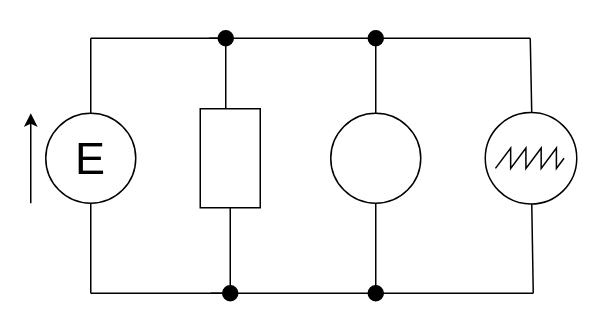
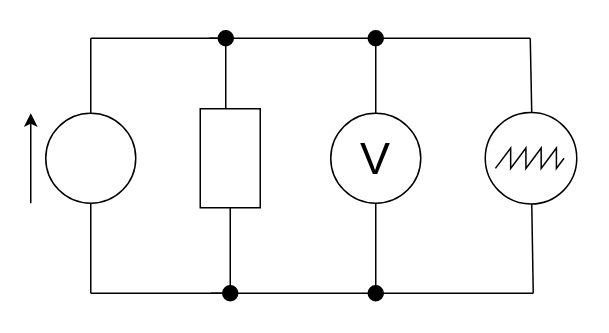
(91, 158) -> none
none -> (376, 158)
